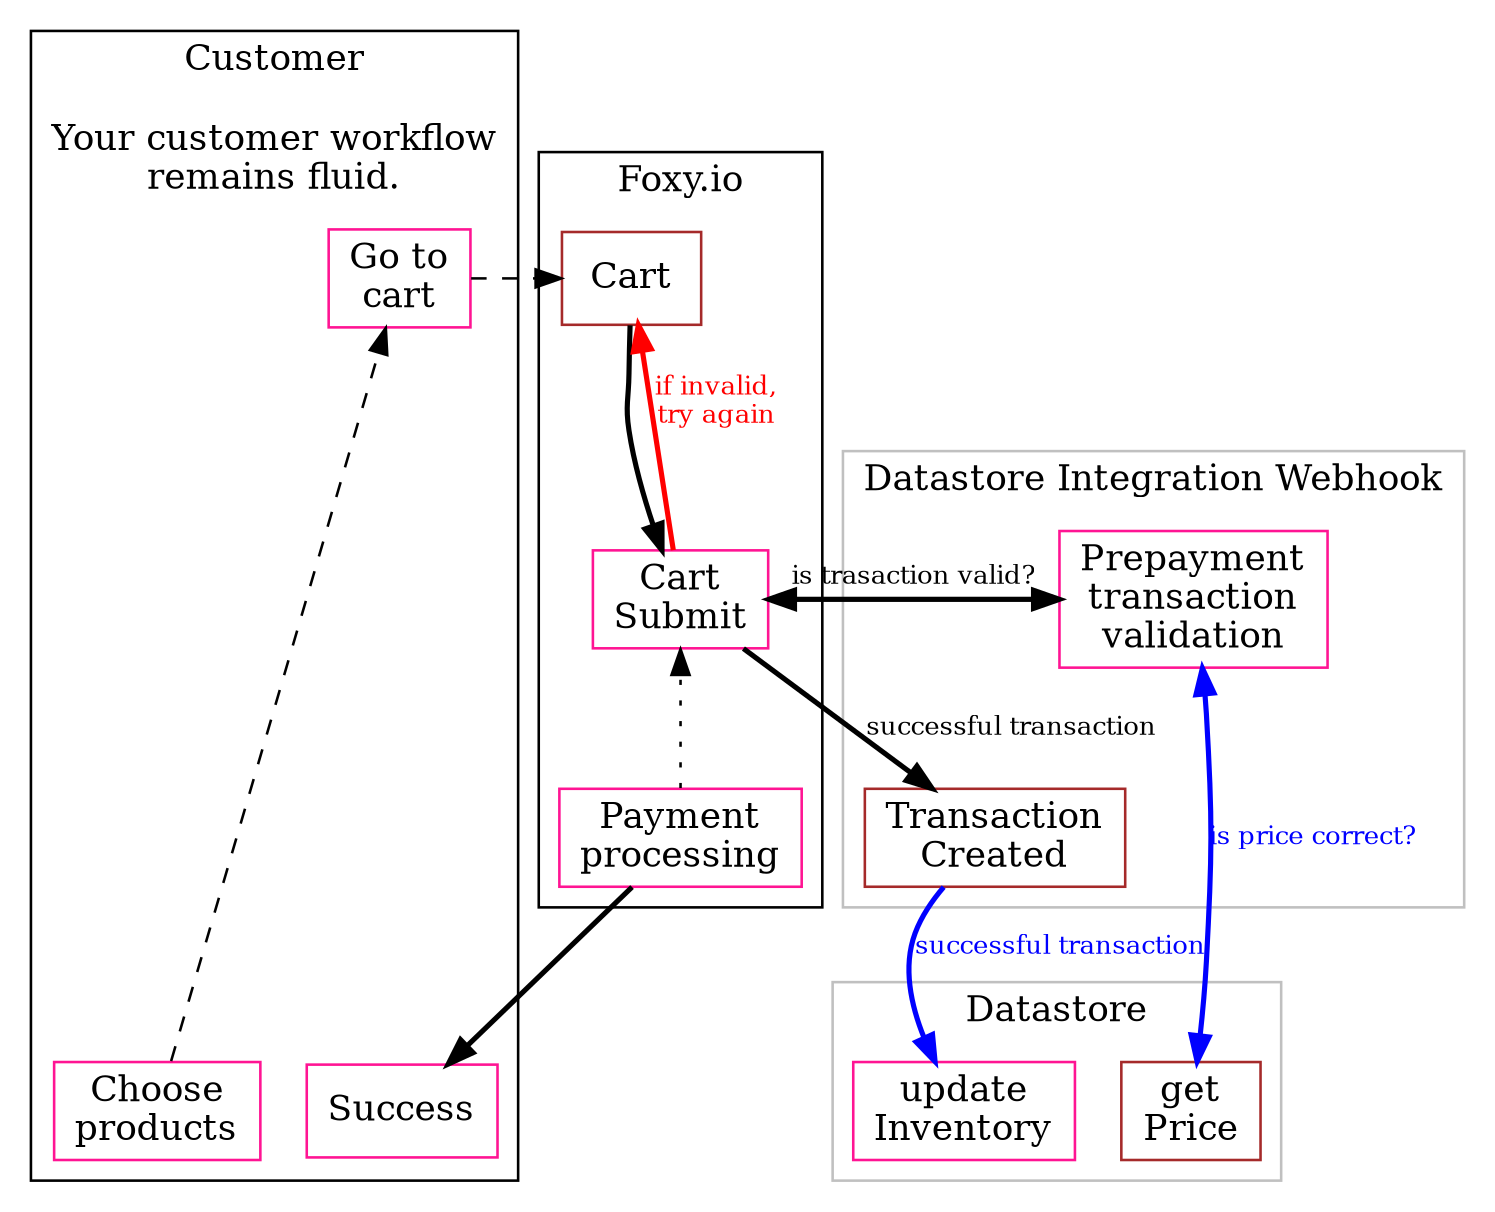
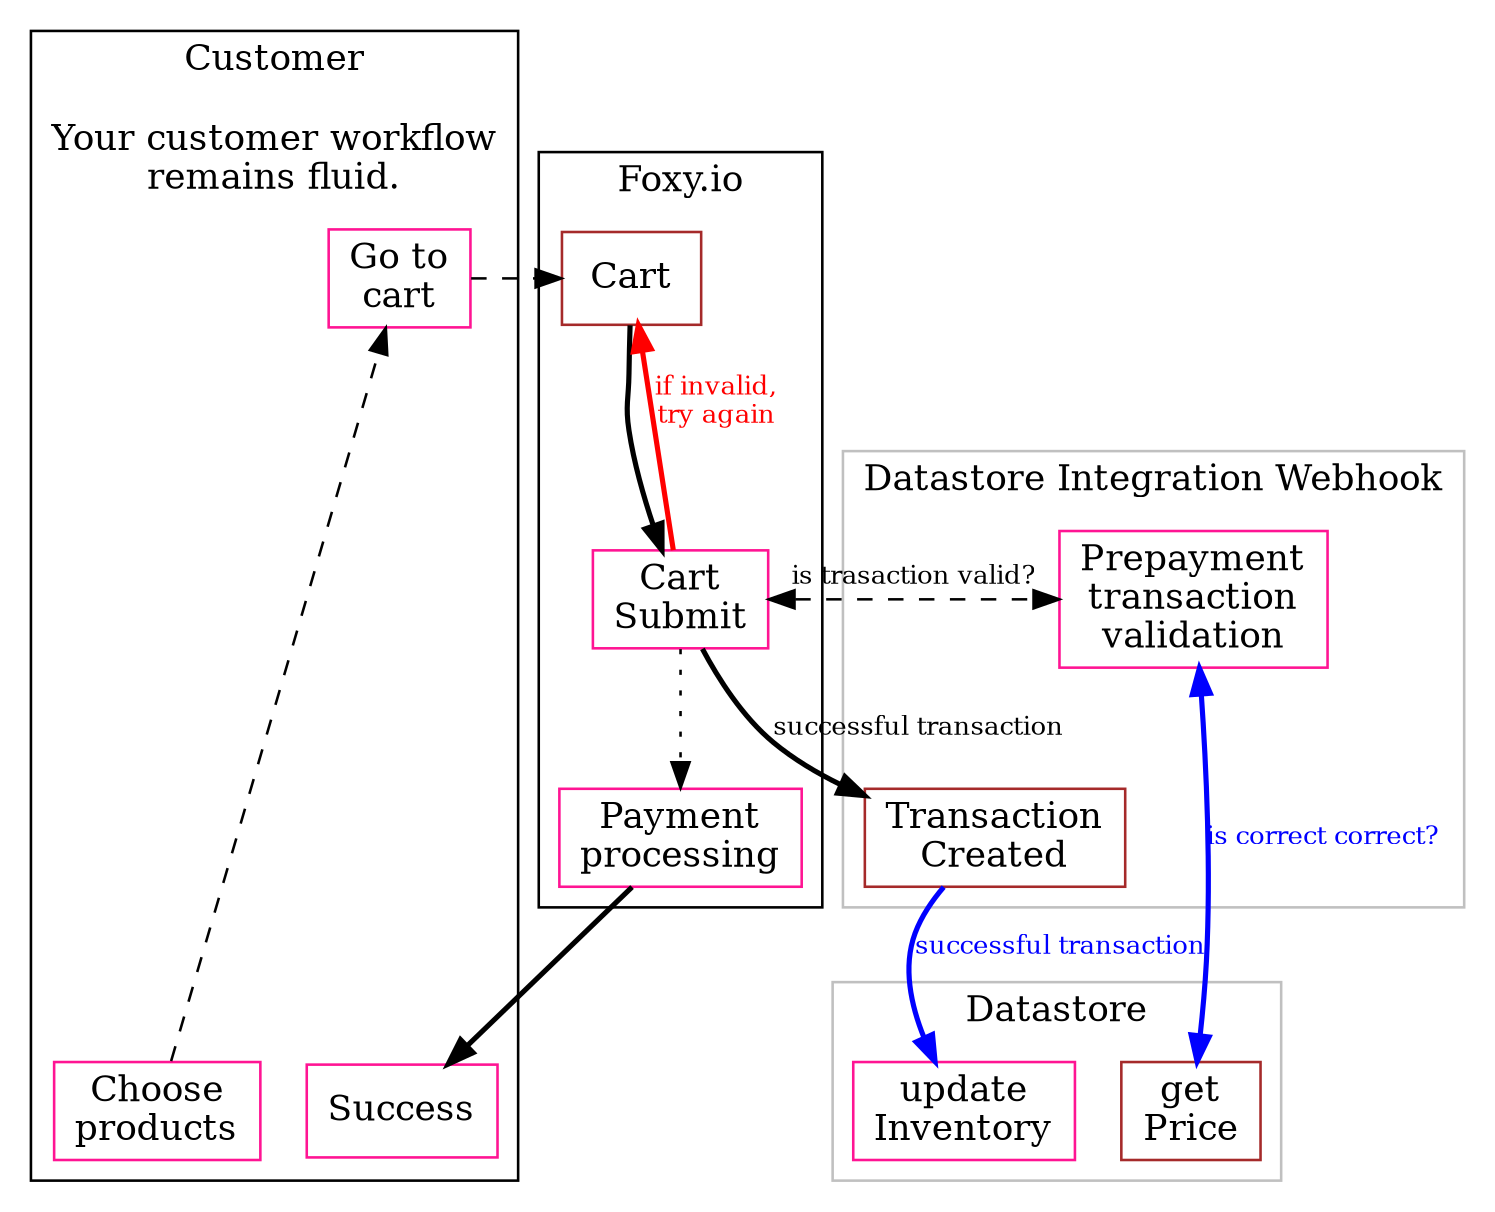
(914, 599) -> (914, 599)
(681, 732) -> (681, 705)
(1313, 838) -> (1324, 838)
